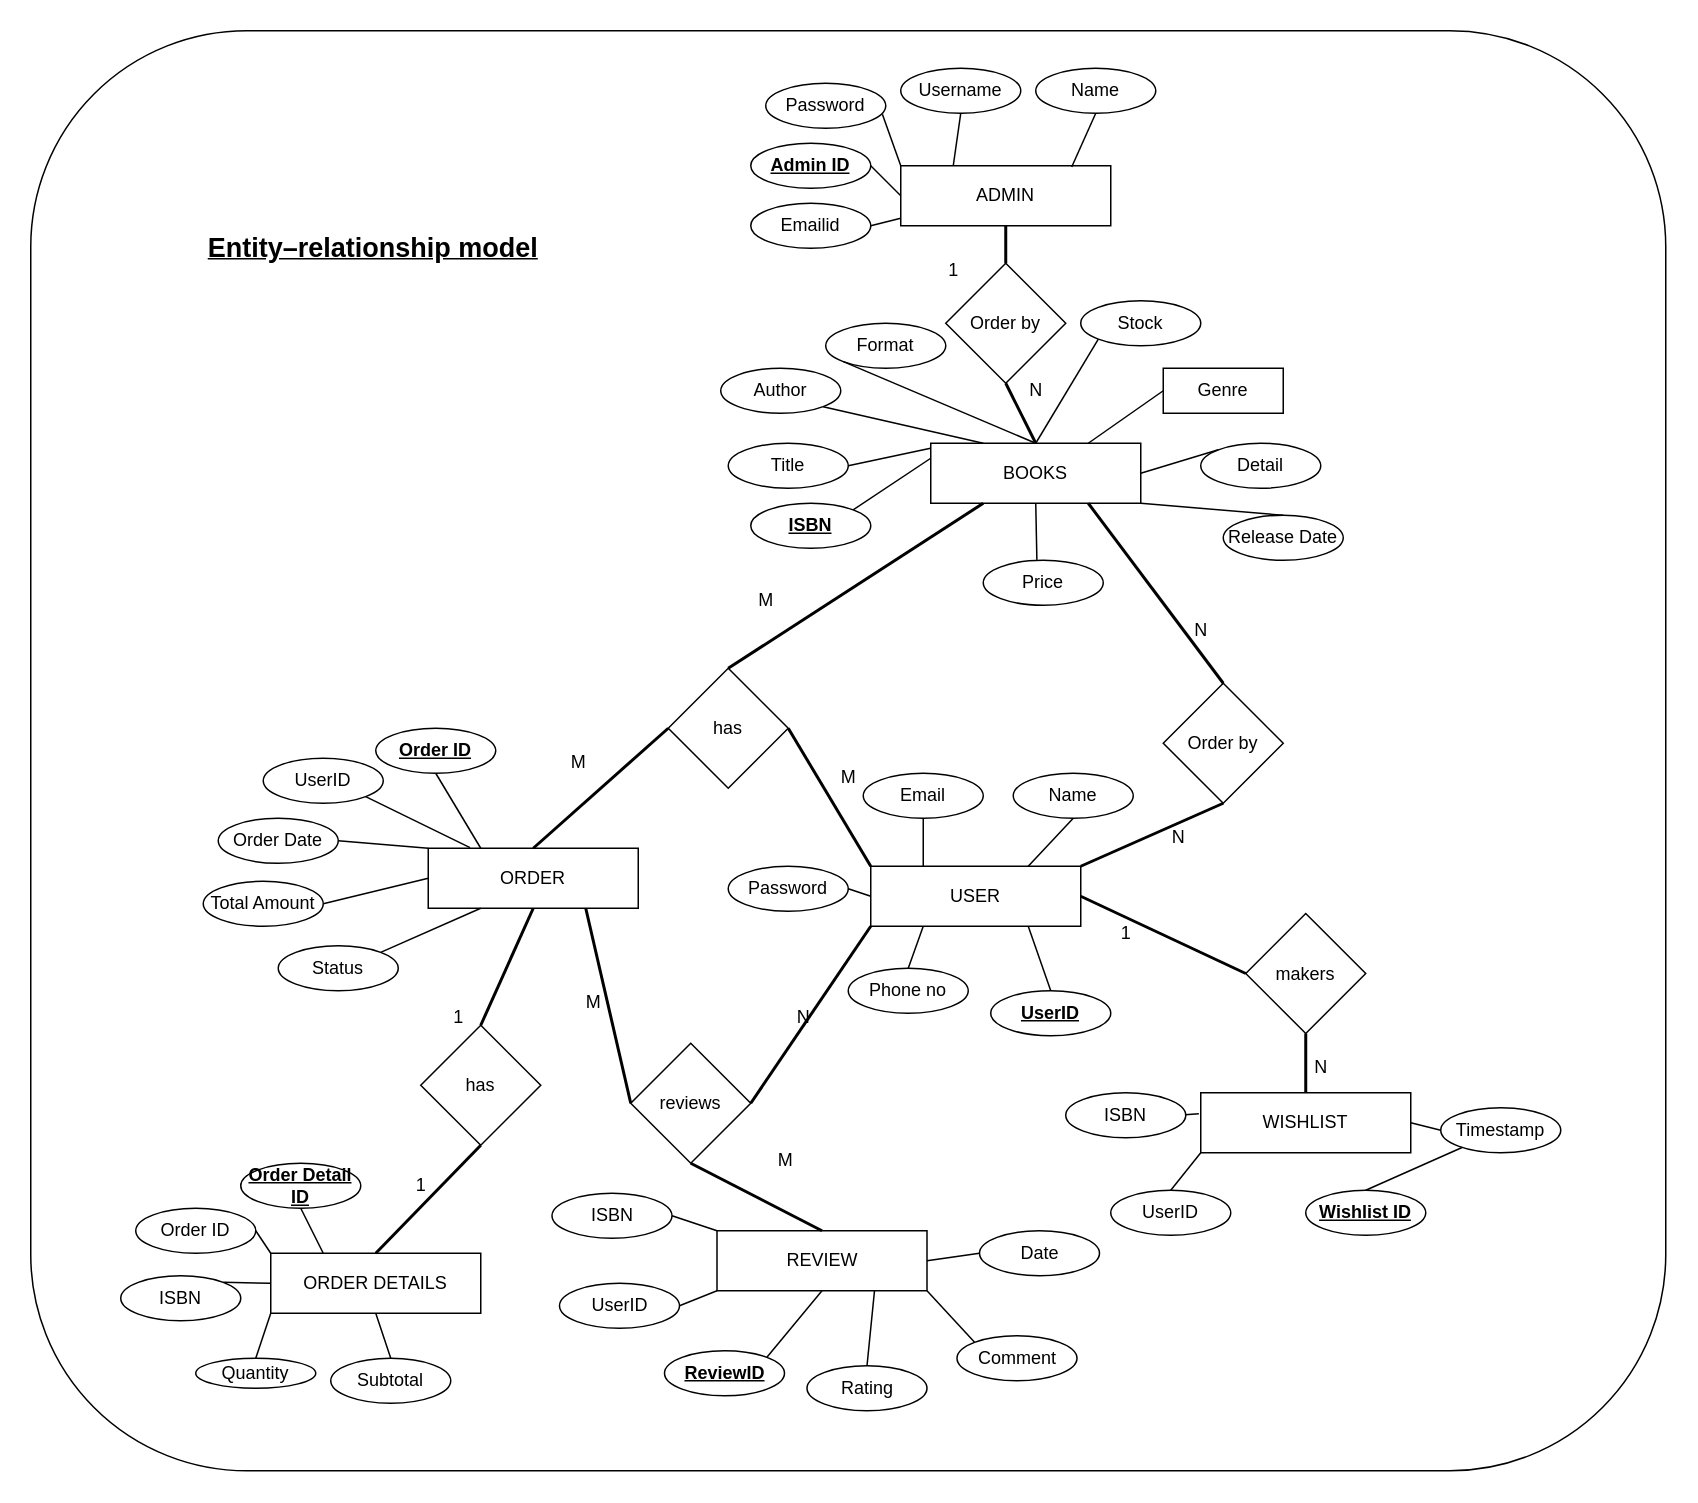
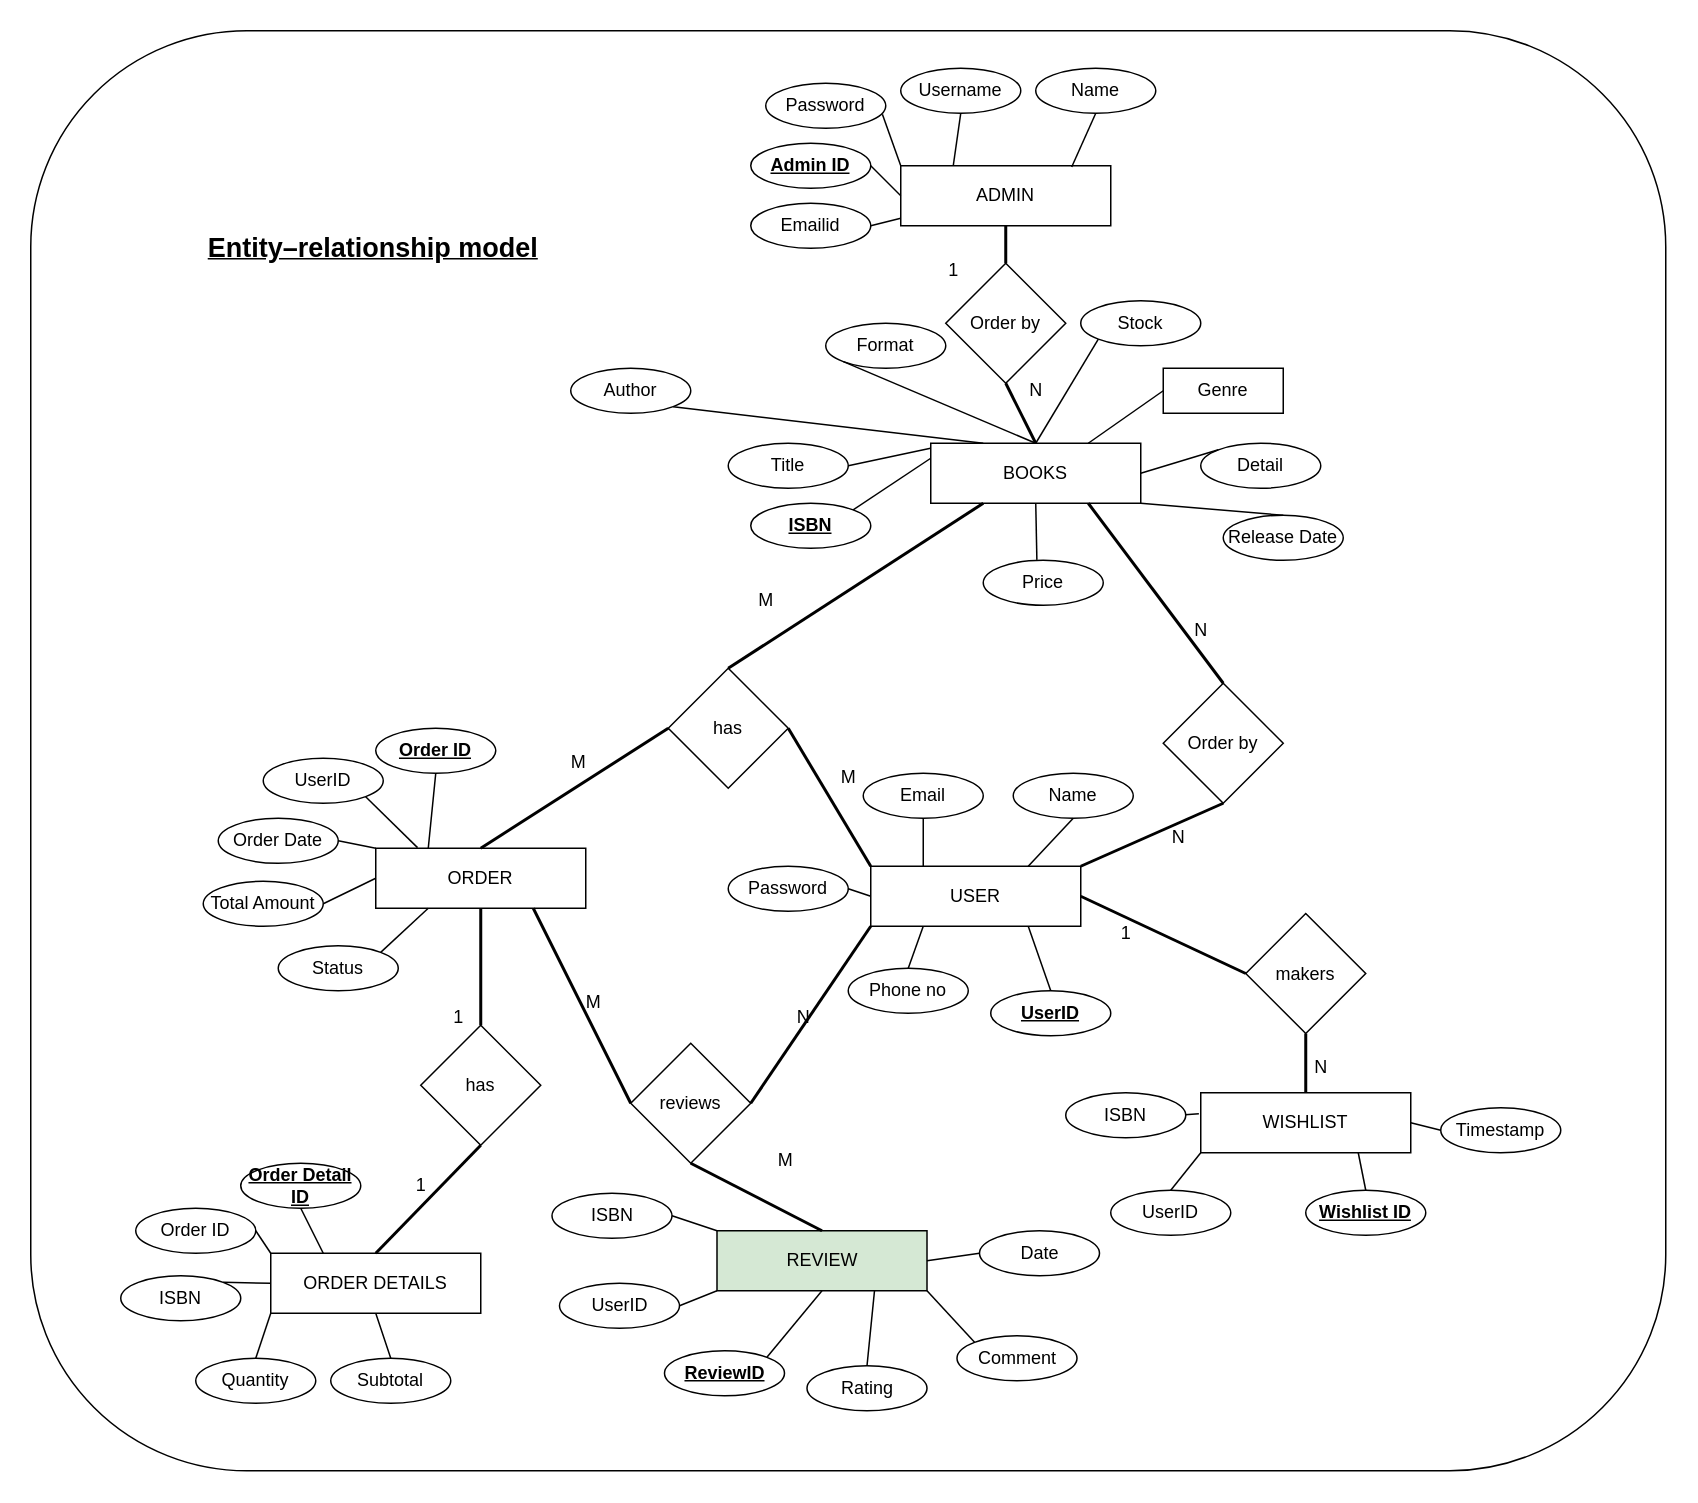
(781, 391) -> (631, 391)
(533, 878) -> (481, 878)
(1413, 1169) -> (1362, 1172)
(822, 1261) -> (822, 1261)
(256, 1373) -> (256, 1381)
